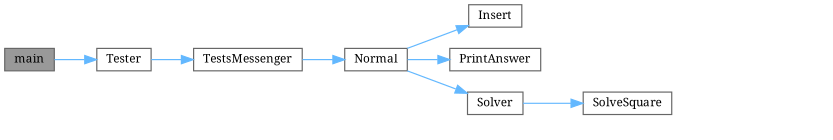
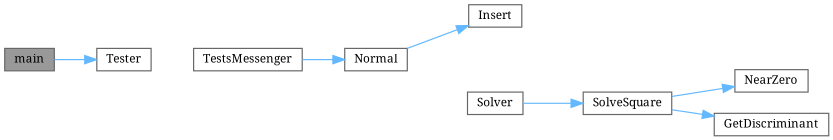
(166, 60) -> none
(495, 60) -> none
(432, 80) -> none
none -> (771, 81)
none -> (771, 125)
